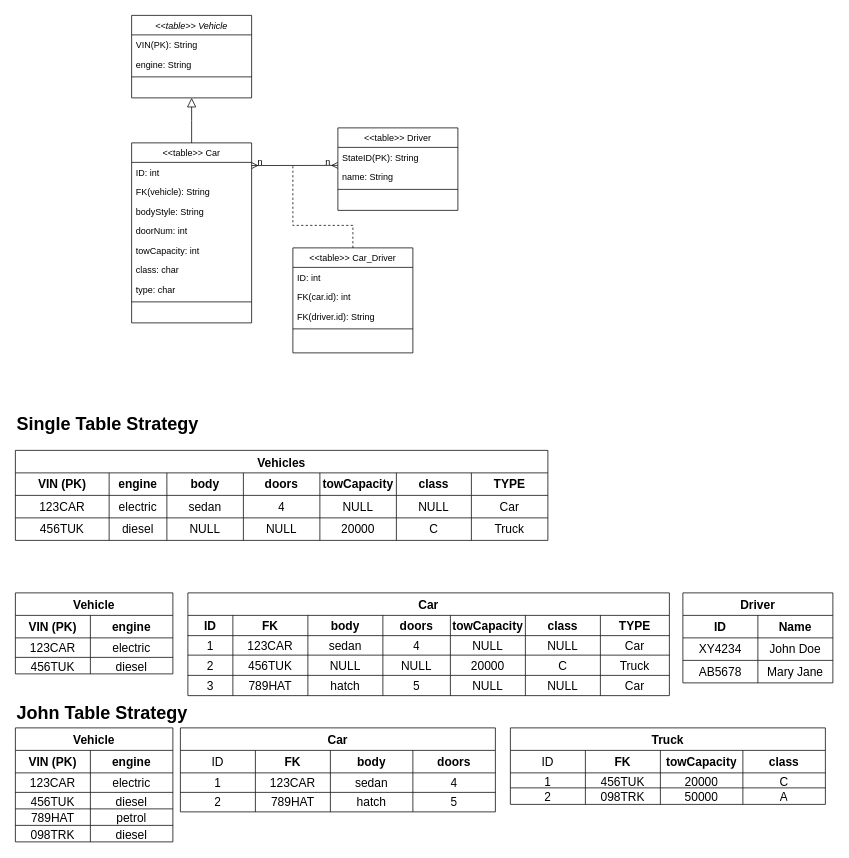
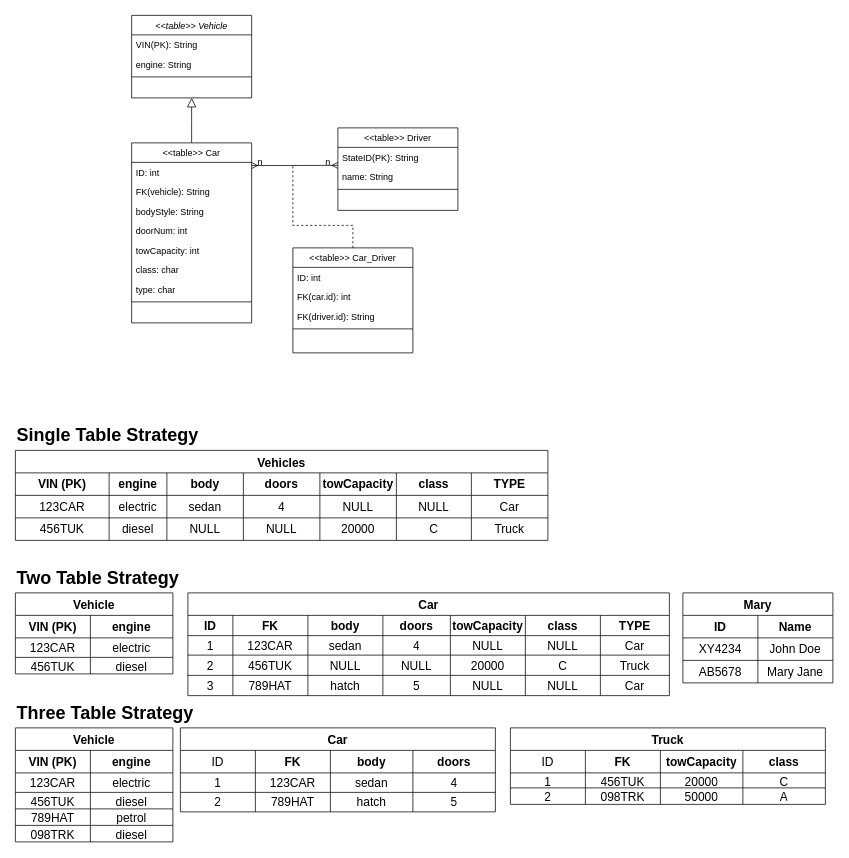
(109, 424) -> (109, 435)
none -> (109, 578)
(758, 605) -> (758, 605)
(106, 713) -> (111, 713)
